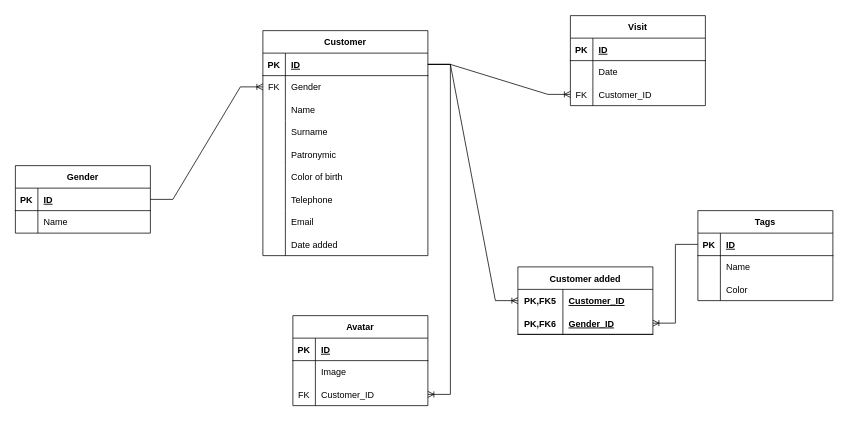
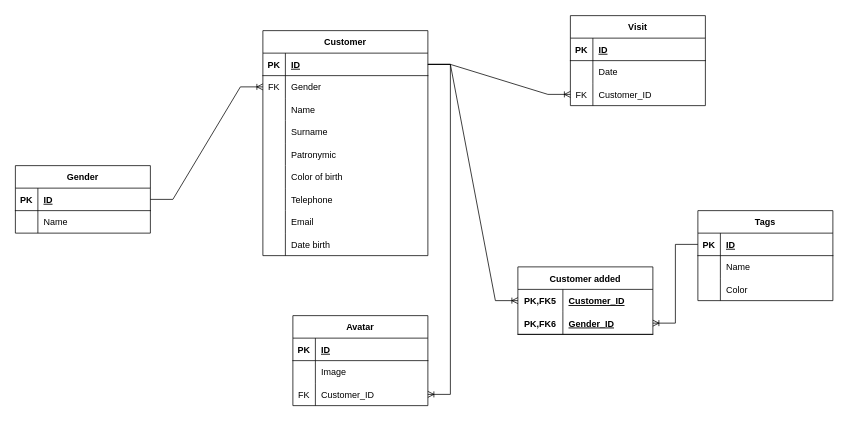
(315, 245) -> (314, 245)
